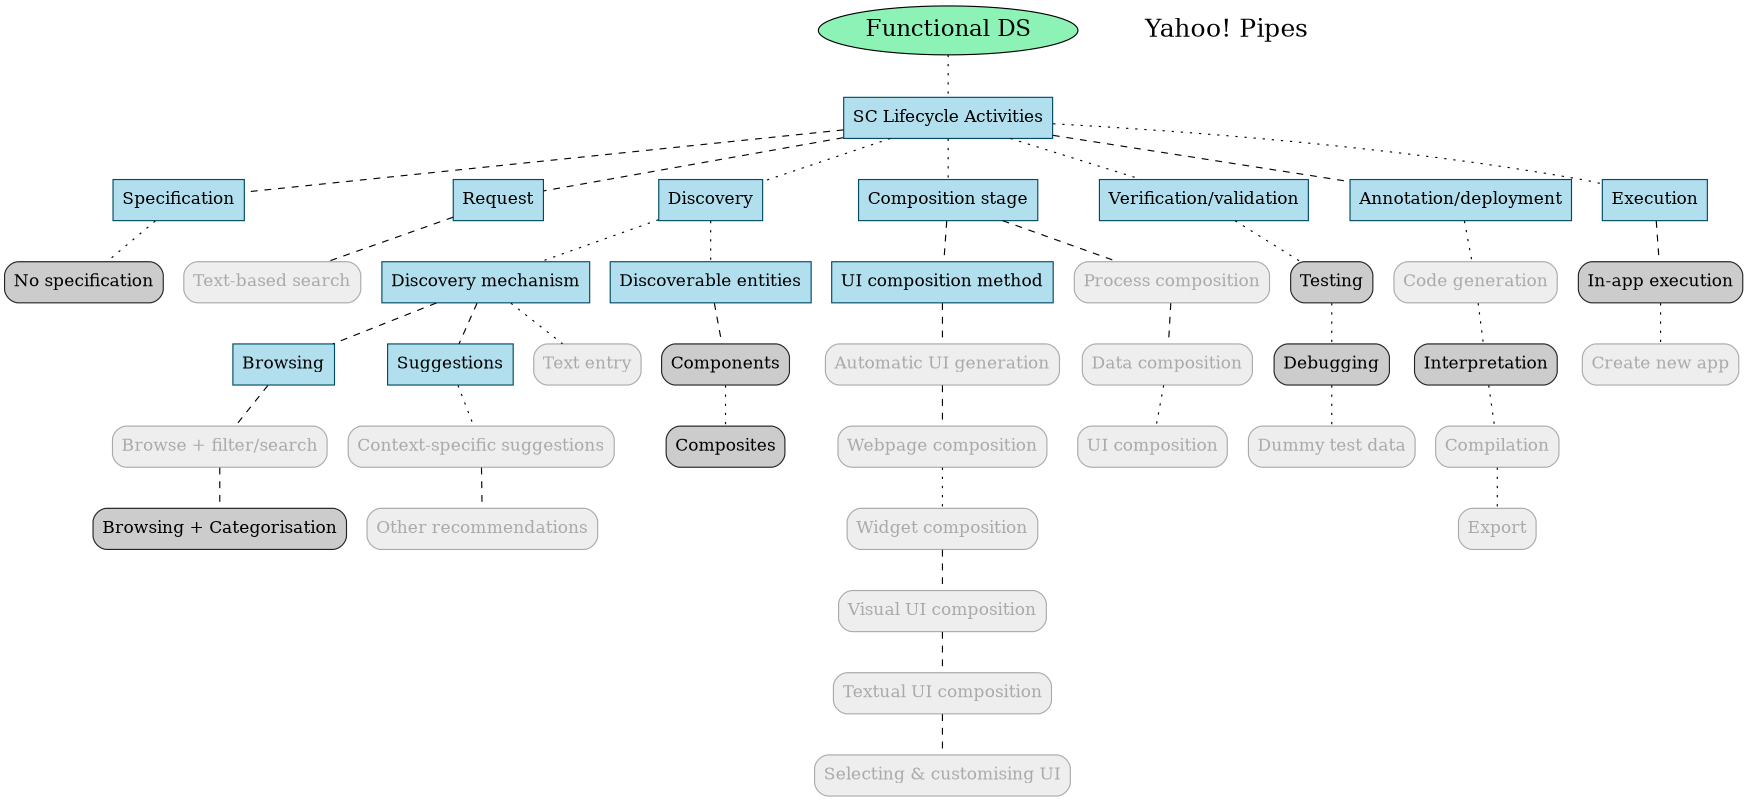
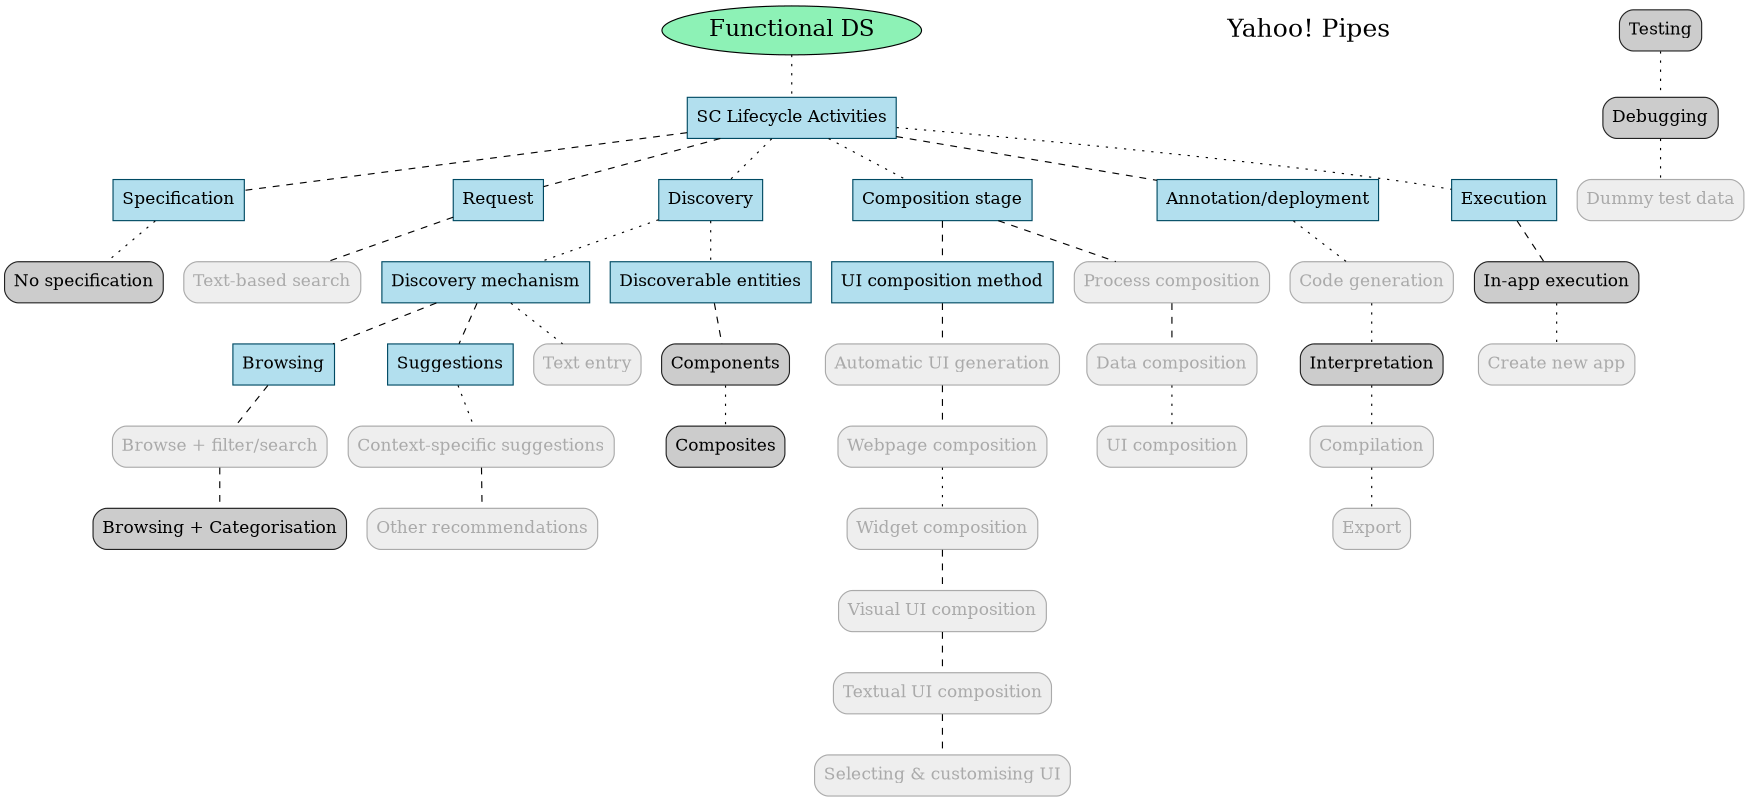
(1204, 200) -> none
